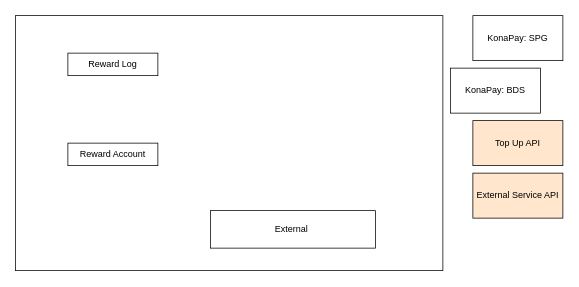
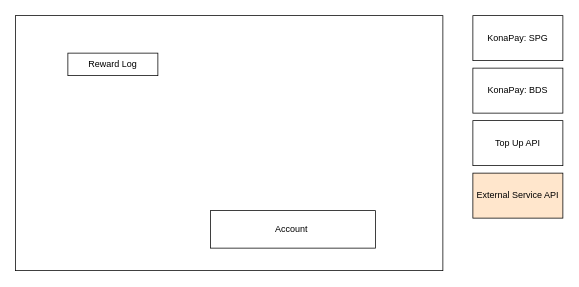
(495, 90) -> (518, 90)
(518, 143) -> (518, 143)
(113, 154) -> none
(293, 229) -> (293, 229)
